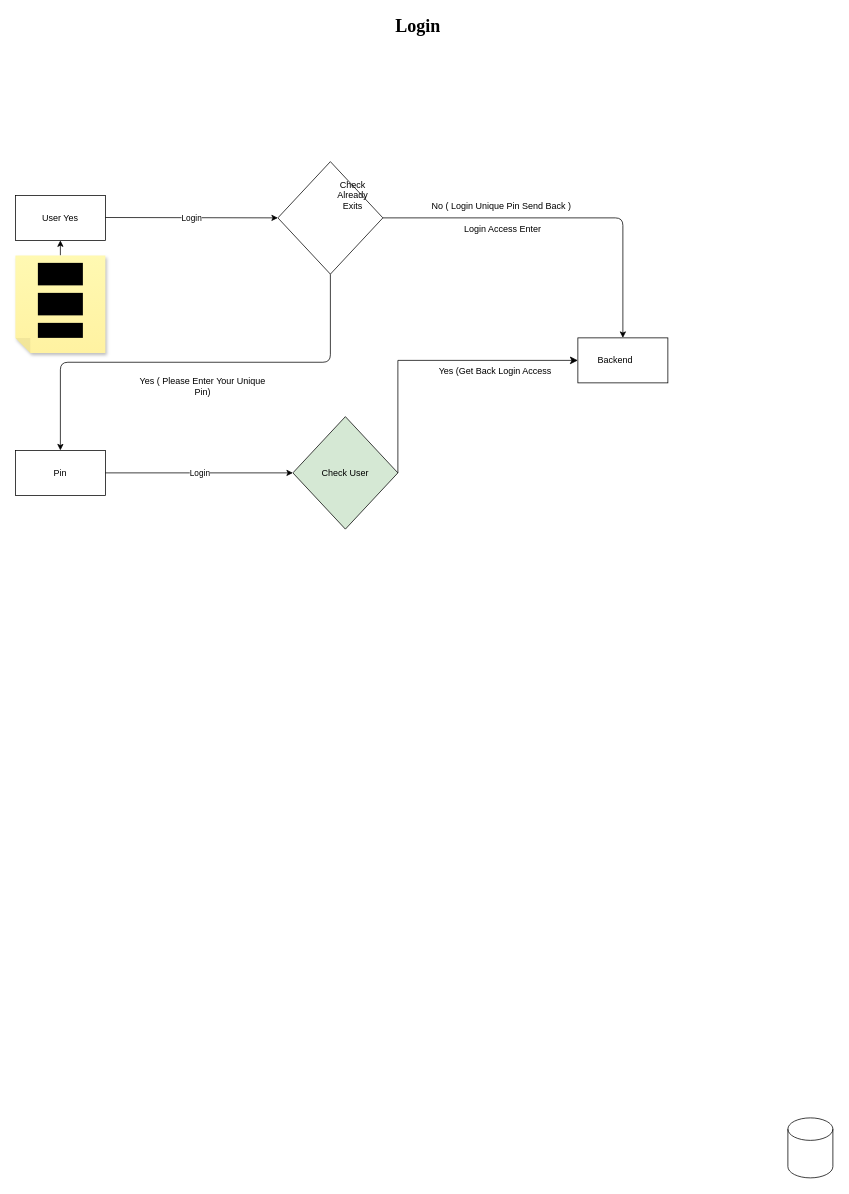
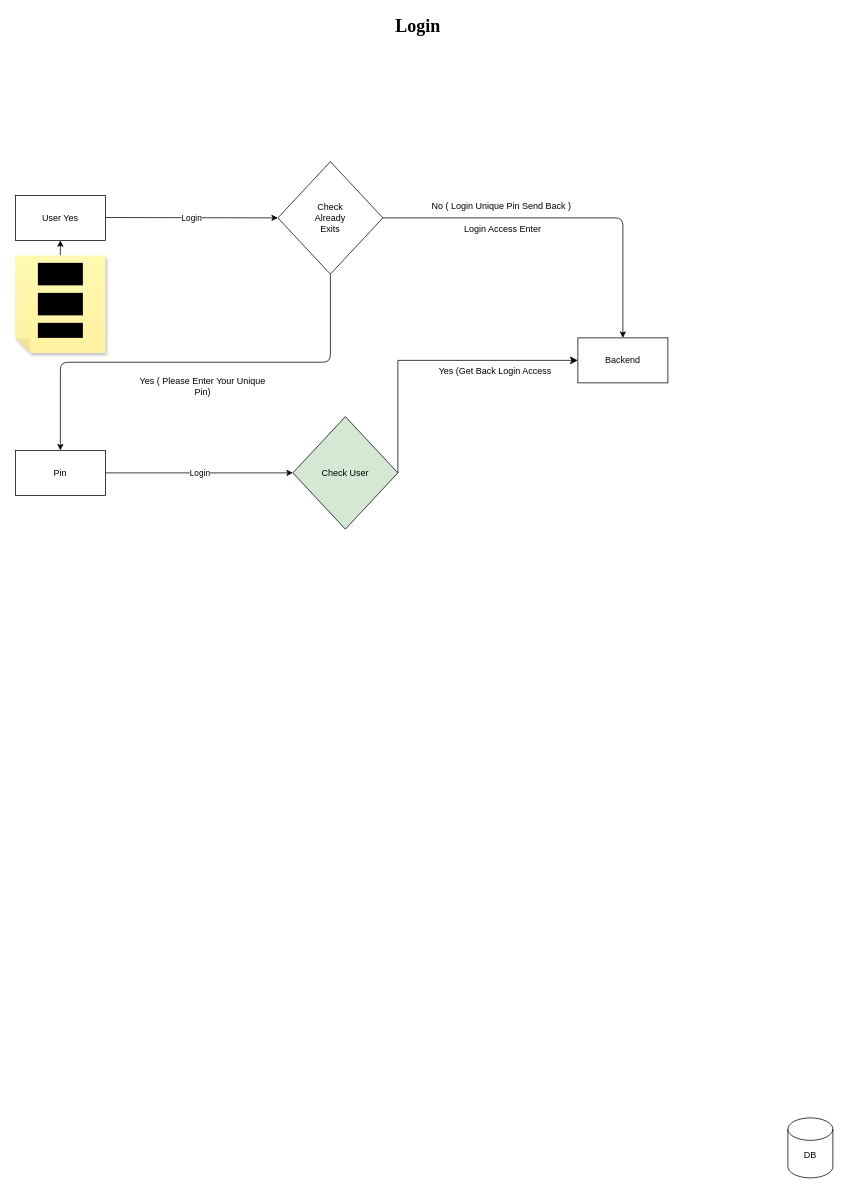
(353, 195) -> (330, 218)
(615, 360) -> (623, 360)
none -> (810, 1155)
